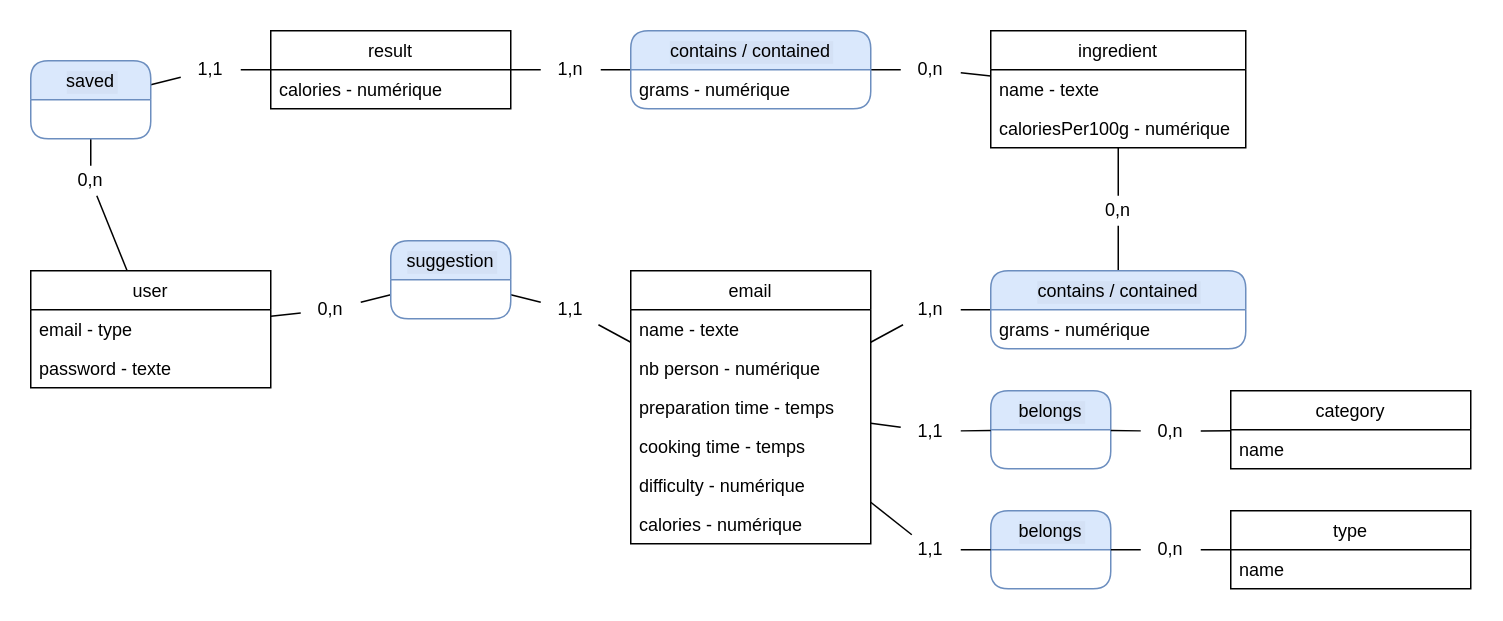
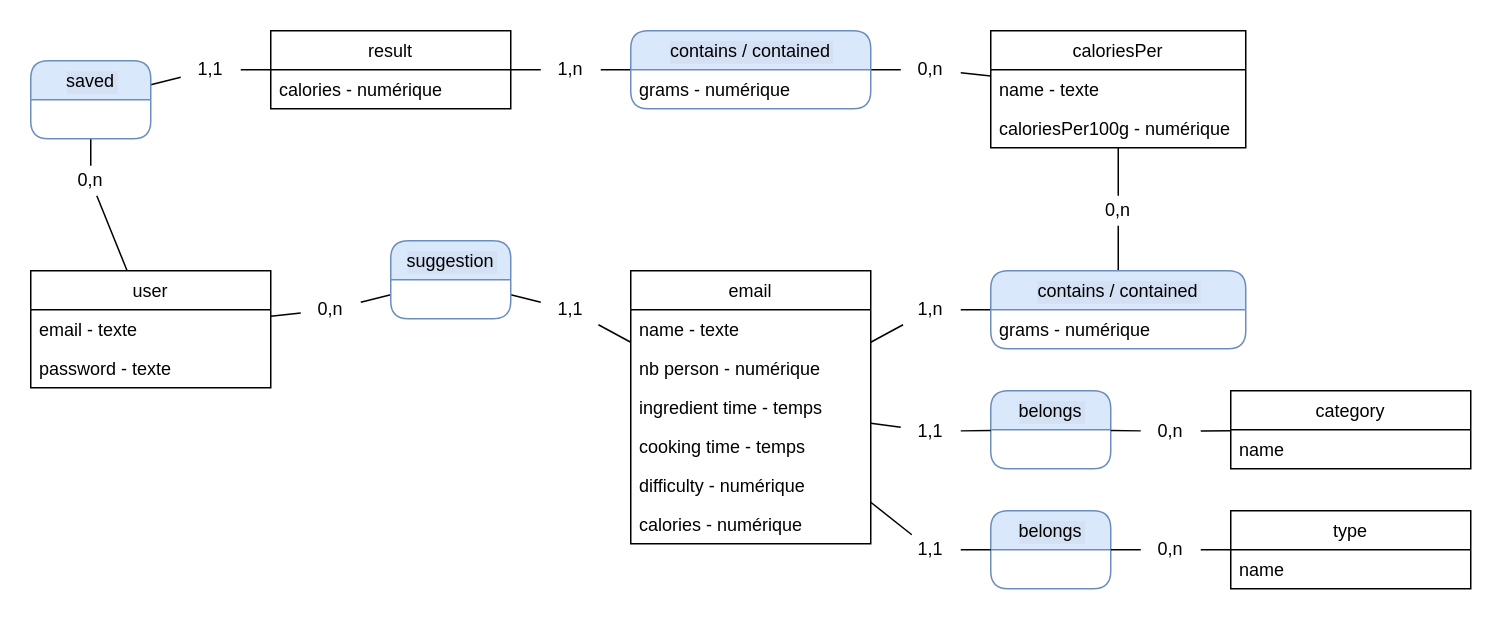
(1118, 51) -> (1118, 51)
(90, 330) -> (95, 330)
(751, 408) -> (743, 408)
